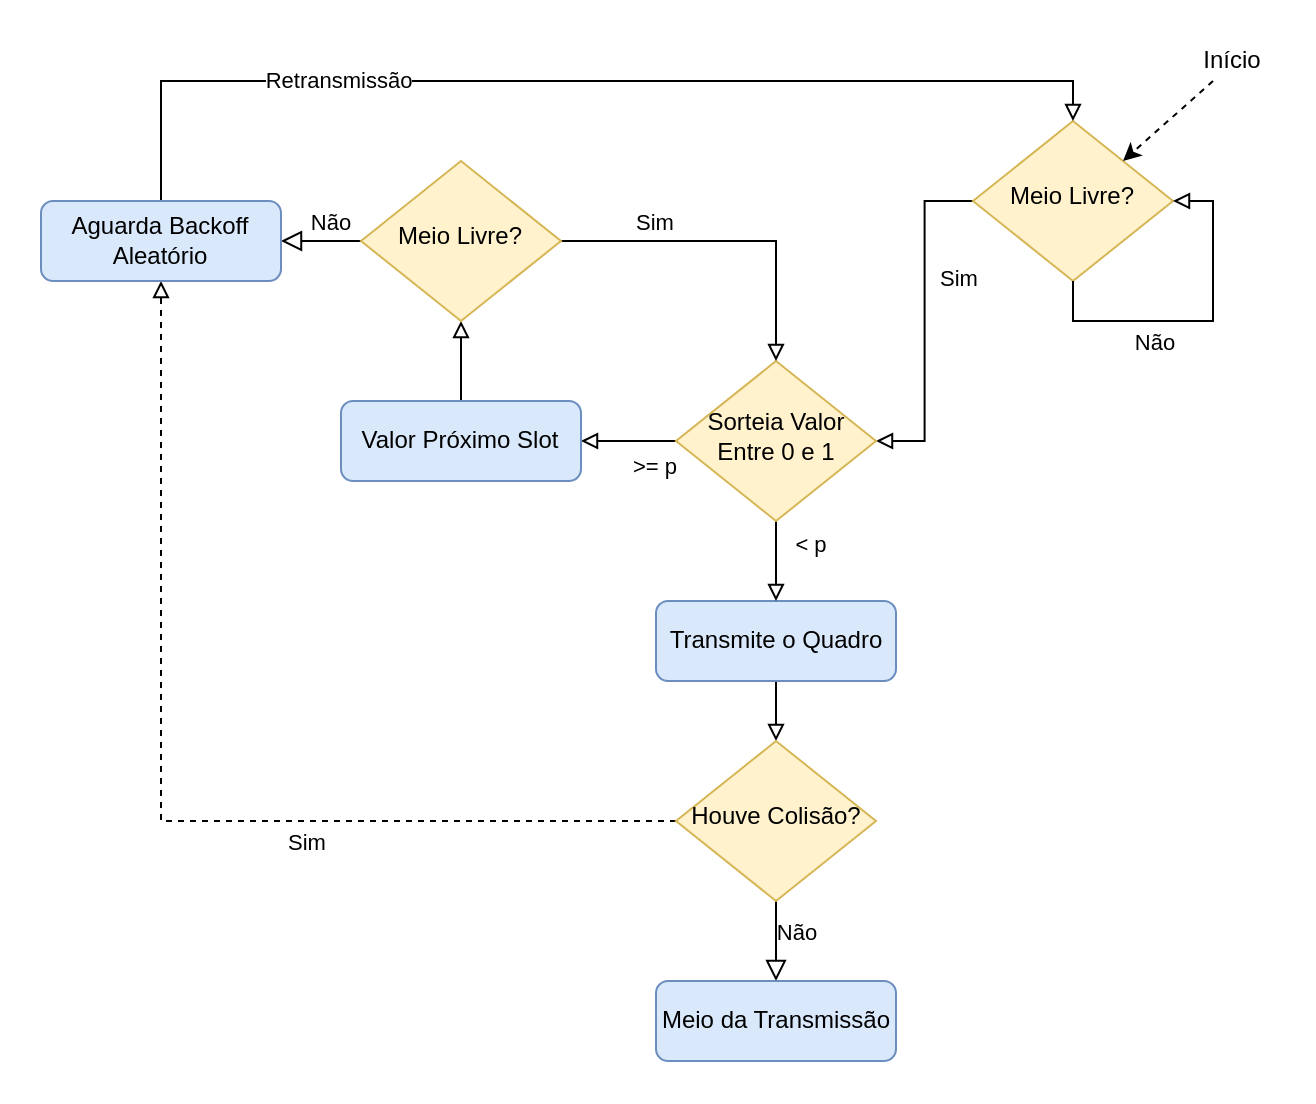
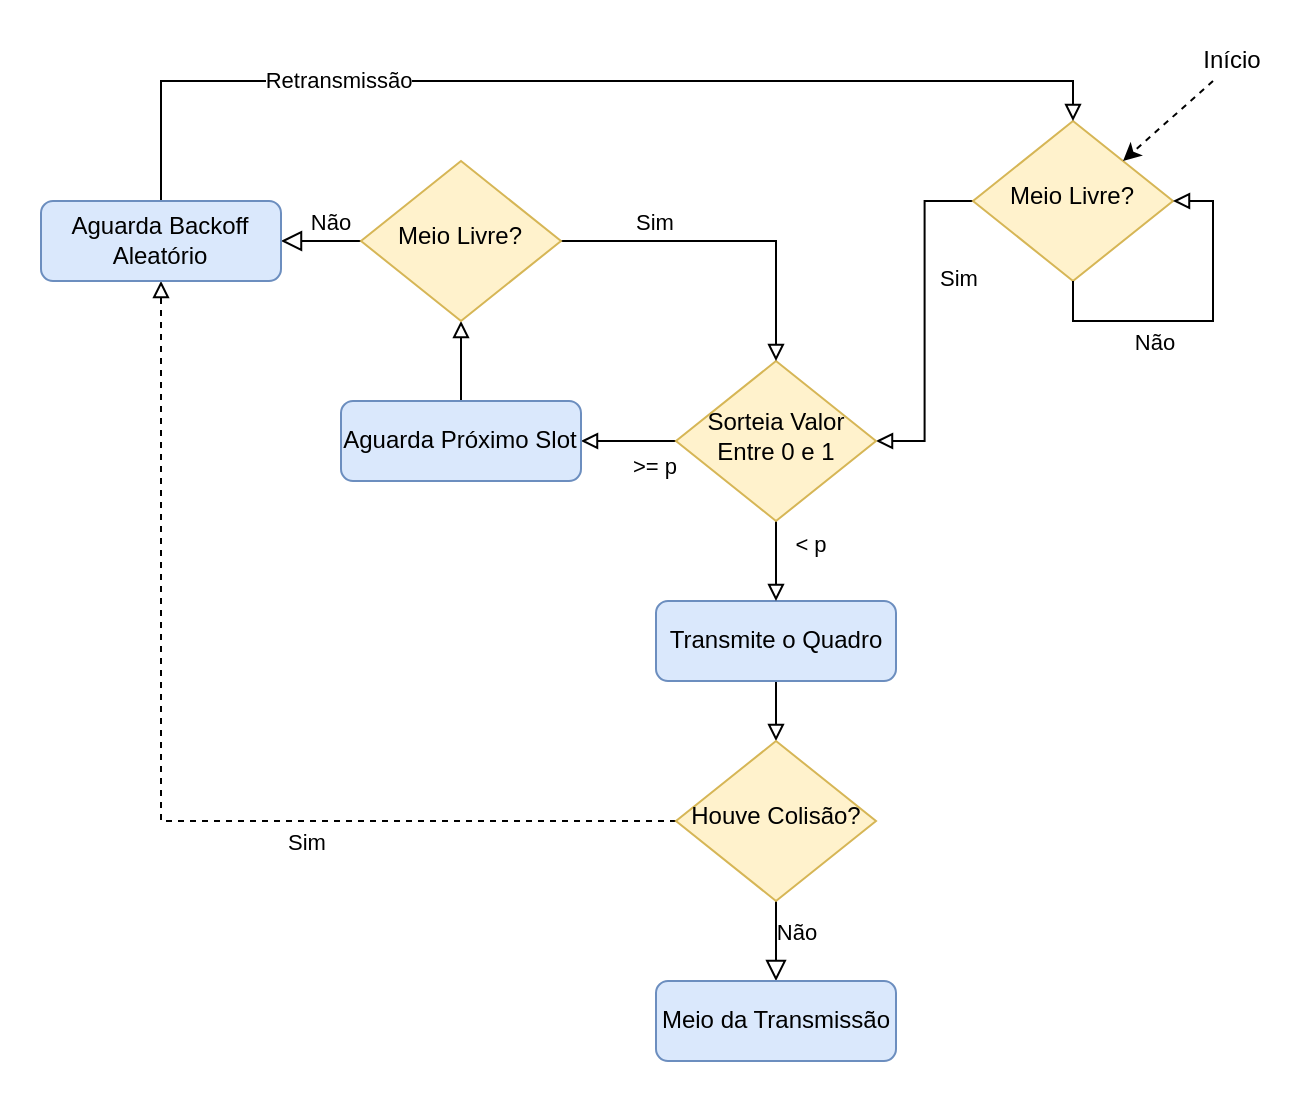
(461, 441) -> (461, 441)
